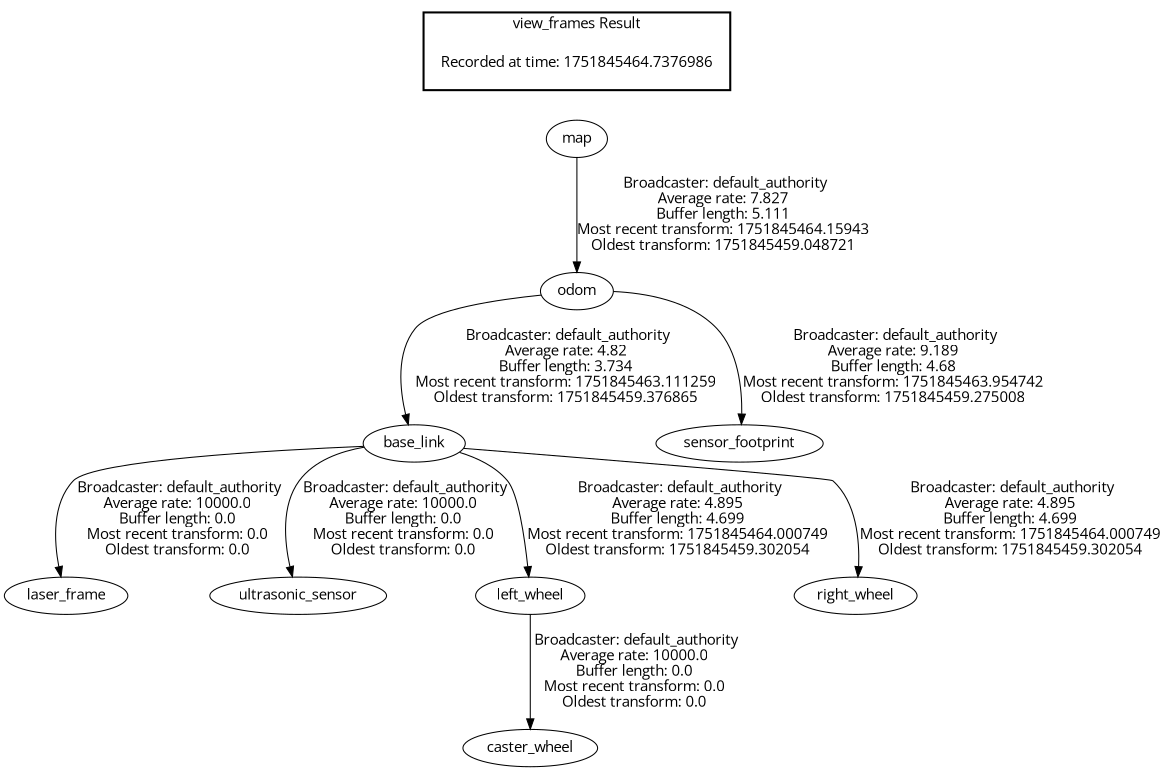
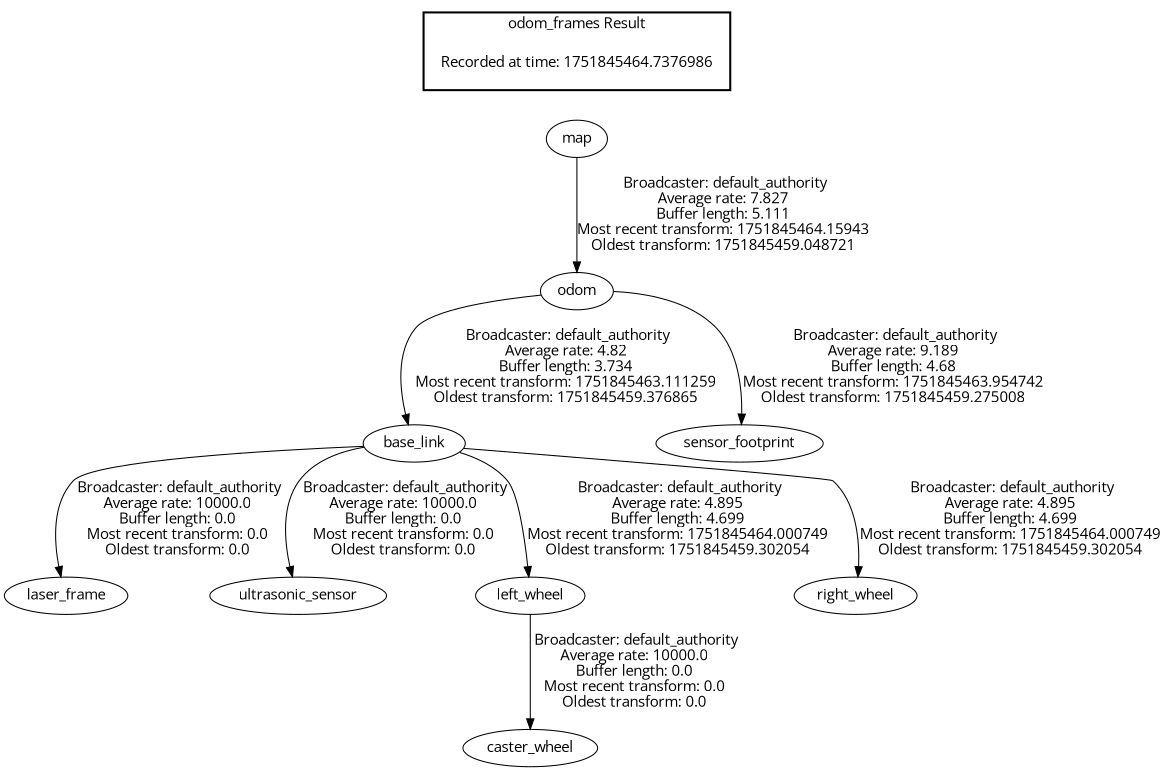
(577, 24) -> (577, 24)
